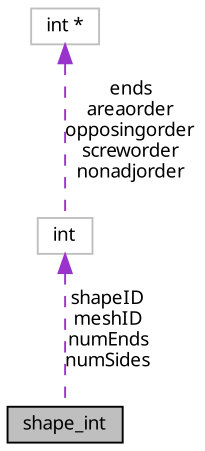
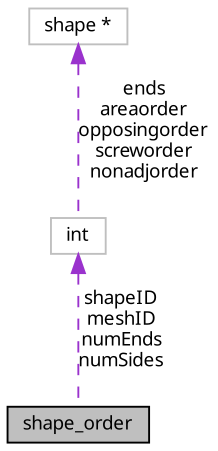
(65, 26) -> (78, 26)
(65, 425) -> (78, 425)
